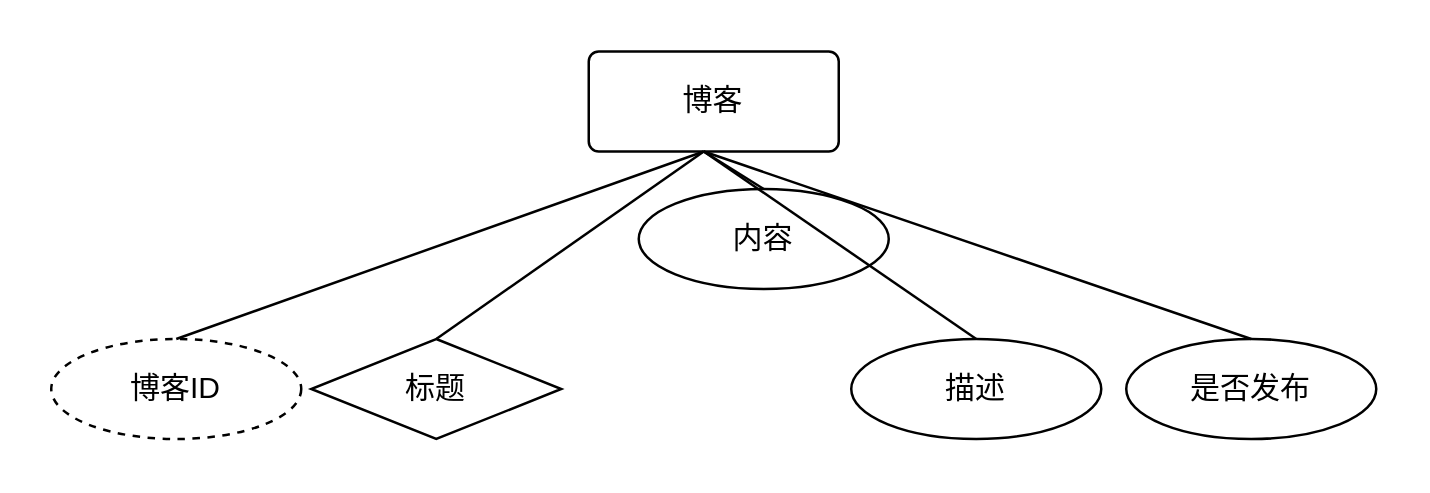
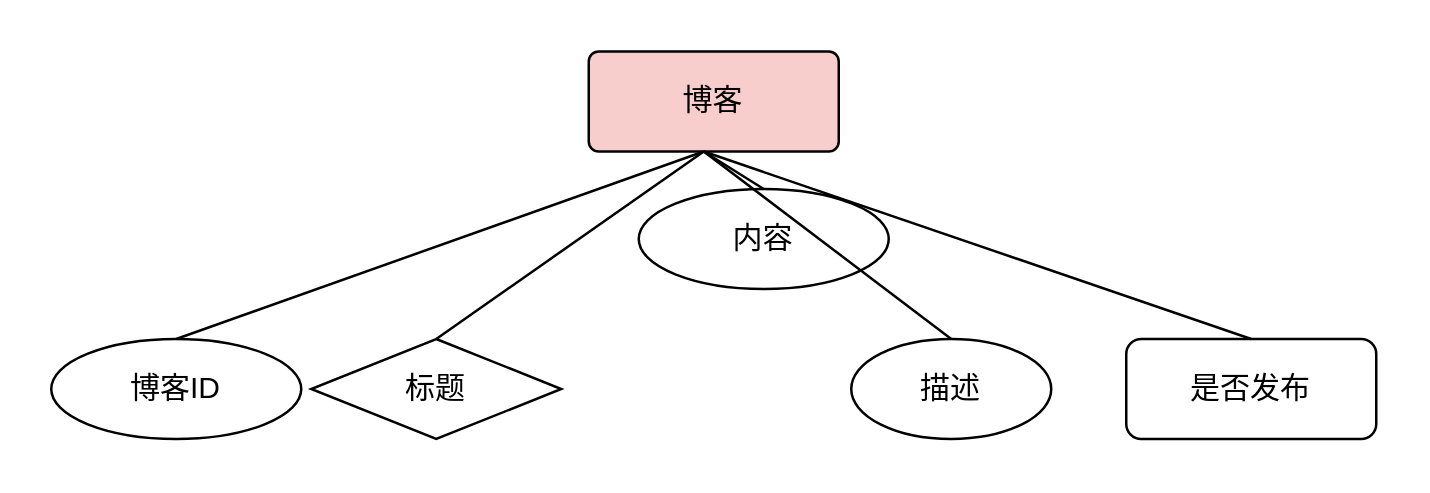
(714, 101) -> (714, 101)
(176, 389) -> (176, 389)
(976, 389) -> (951, 389)
(1251, 389) -> (1251, 389)
